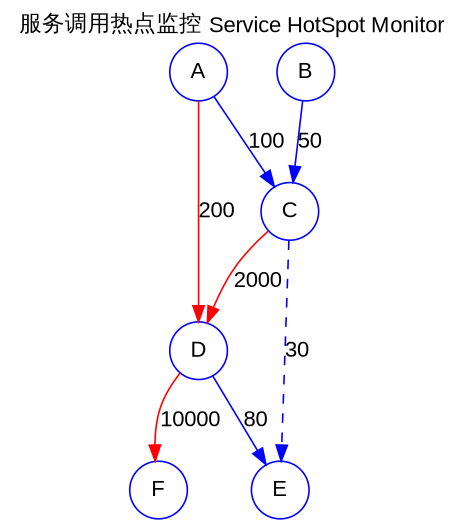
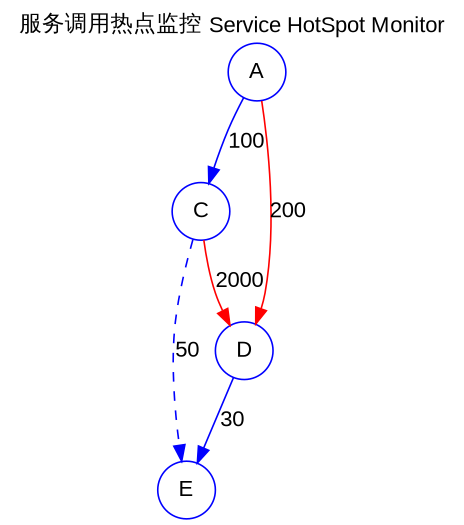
(306, 72) -> none
(298, 351) -> (188, 351)
(256, 420) -> (233, 420)
(159, 490) -> none
